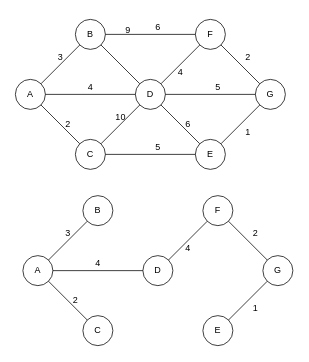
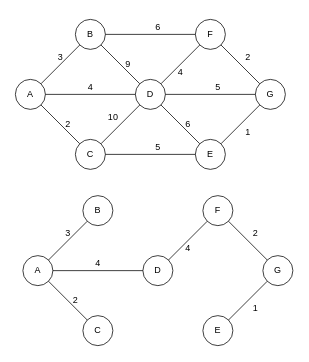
(128, 30) -> (128, 64)
(120, 117) -> (113, 117)
